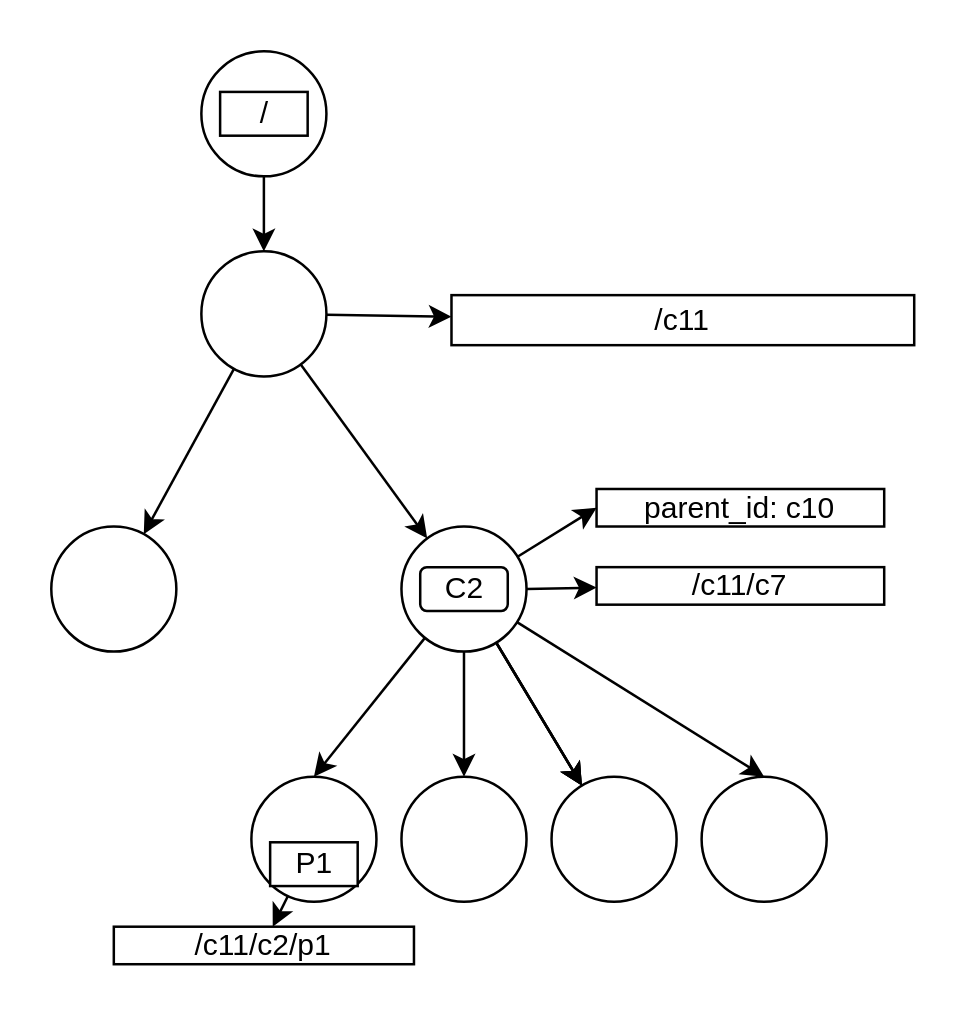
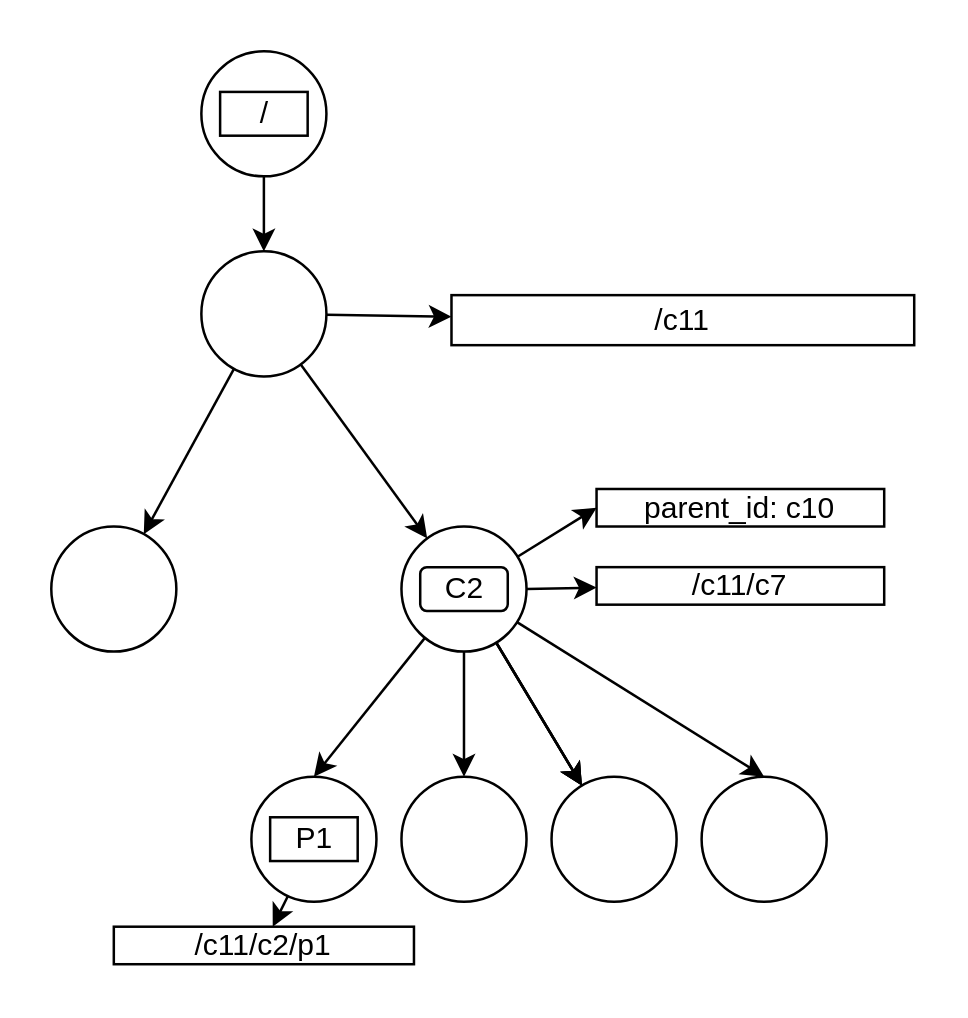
(314, 864) -> (314, 839)
